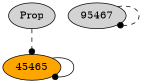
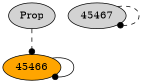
(97, 16) -> (97, 16)
(32, 67) -> (32, 67)
